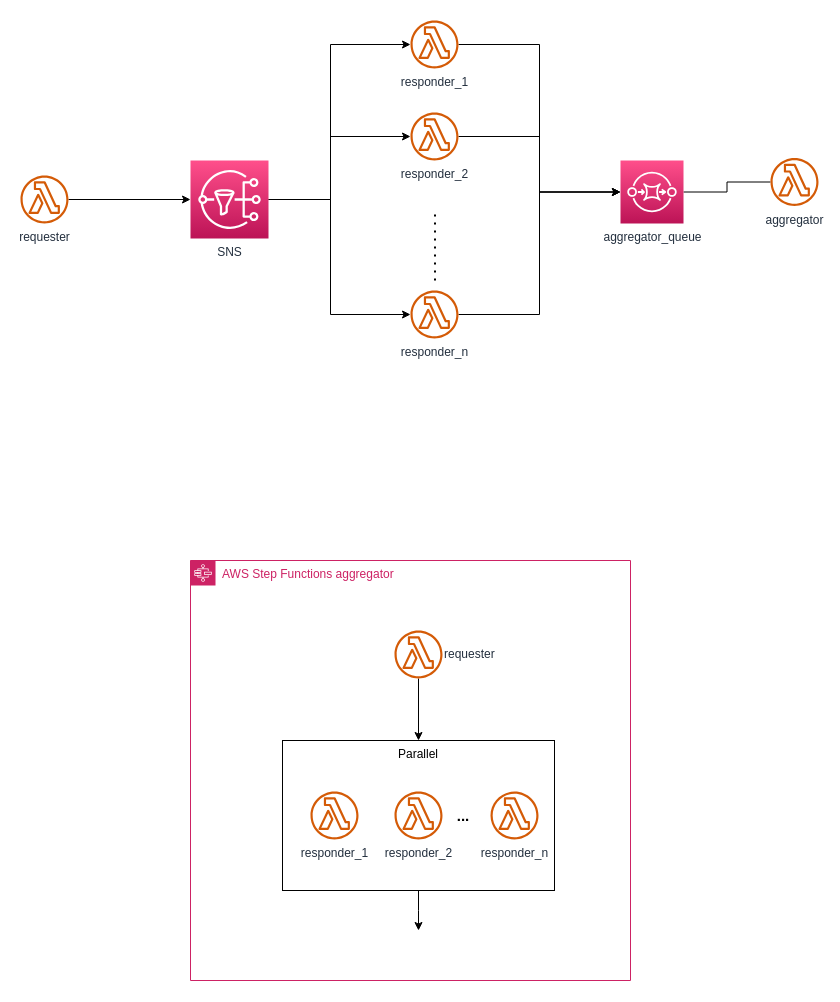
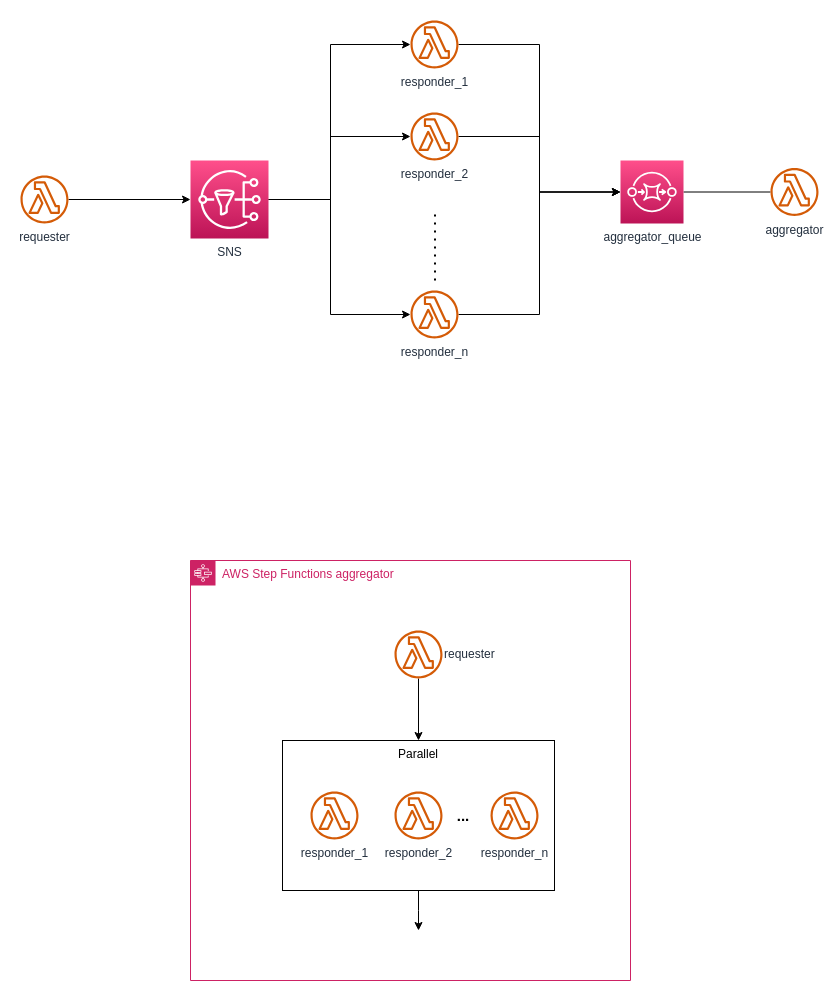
(795, 182) -> (795, 192)
